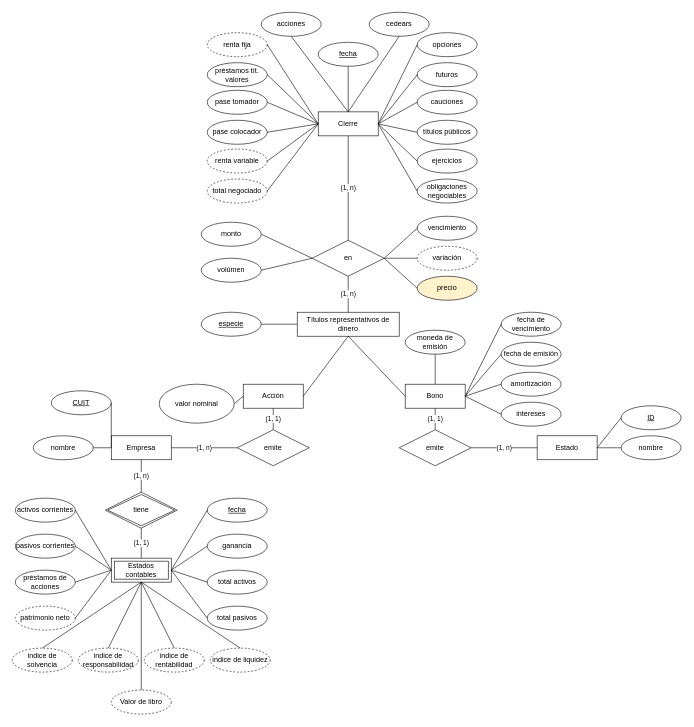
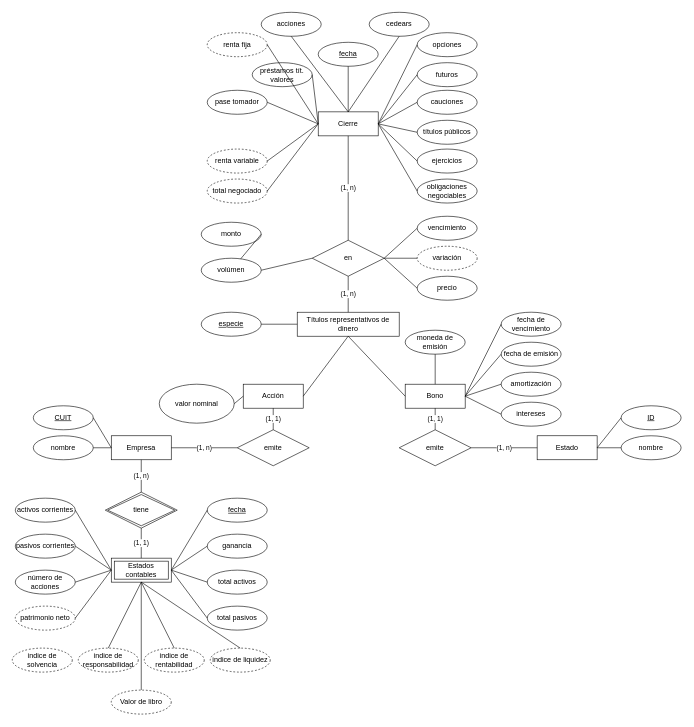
(237, 75) -> (282, 75)
(289, 129) -> none
(237, 132) -> none
(286, 246) -> (251, 247)
(447, 288) -> (447, 288)
(81, 403) -> (63, 418)
(45, 582) -> (45, 582)
(90, 616) -> none
